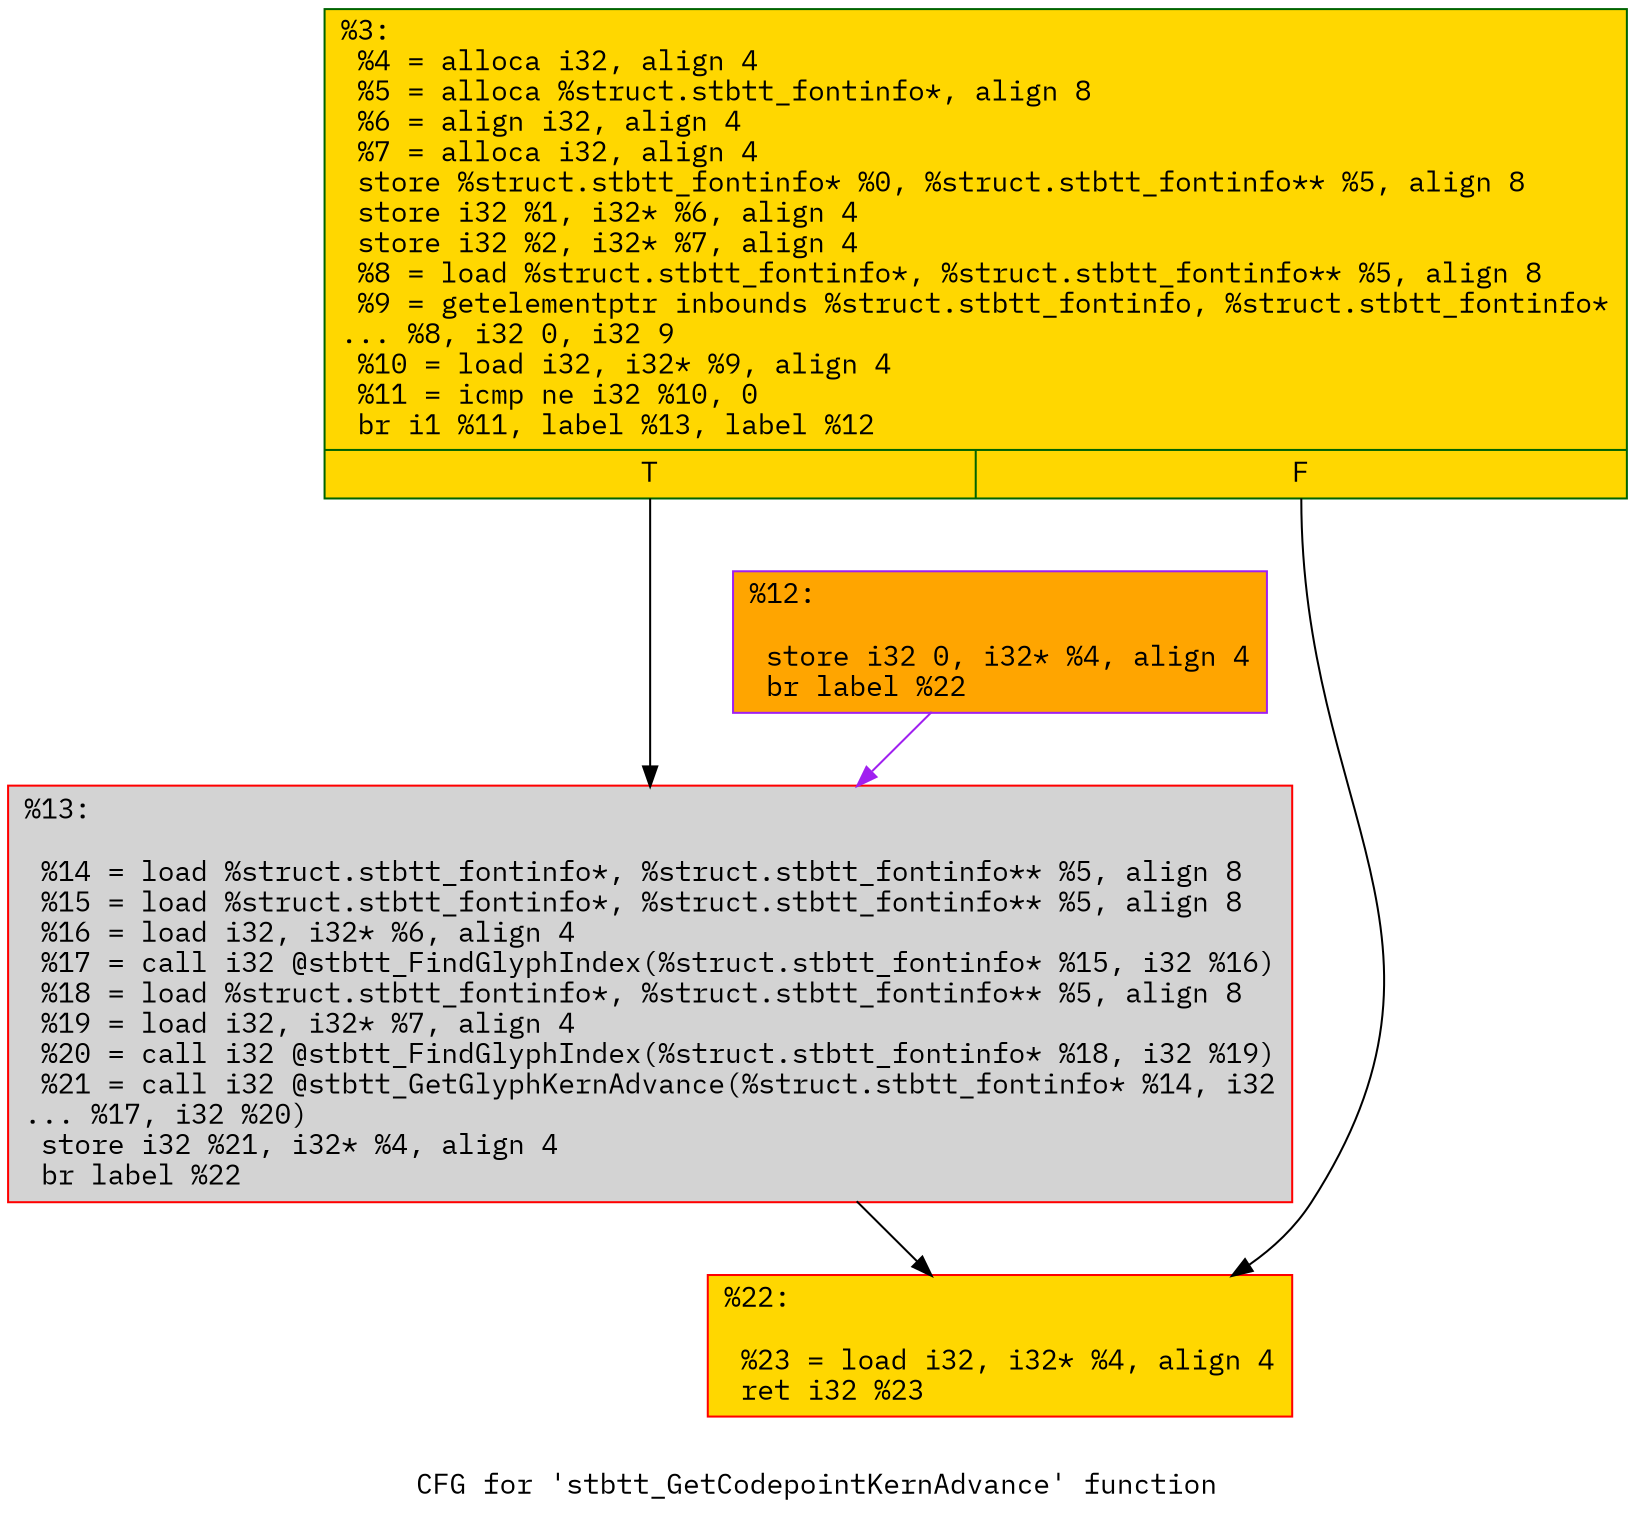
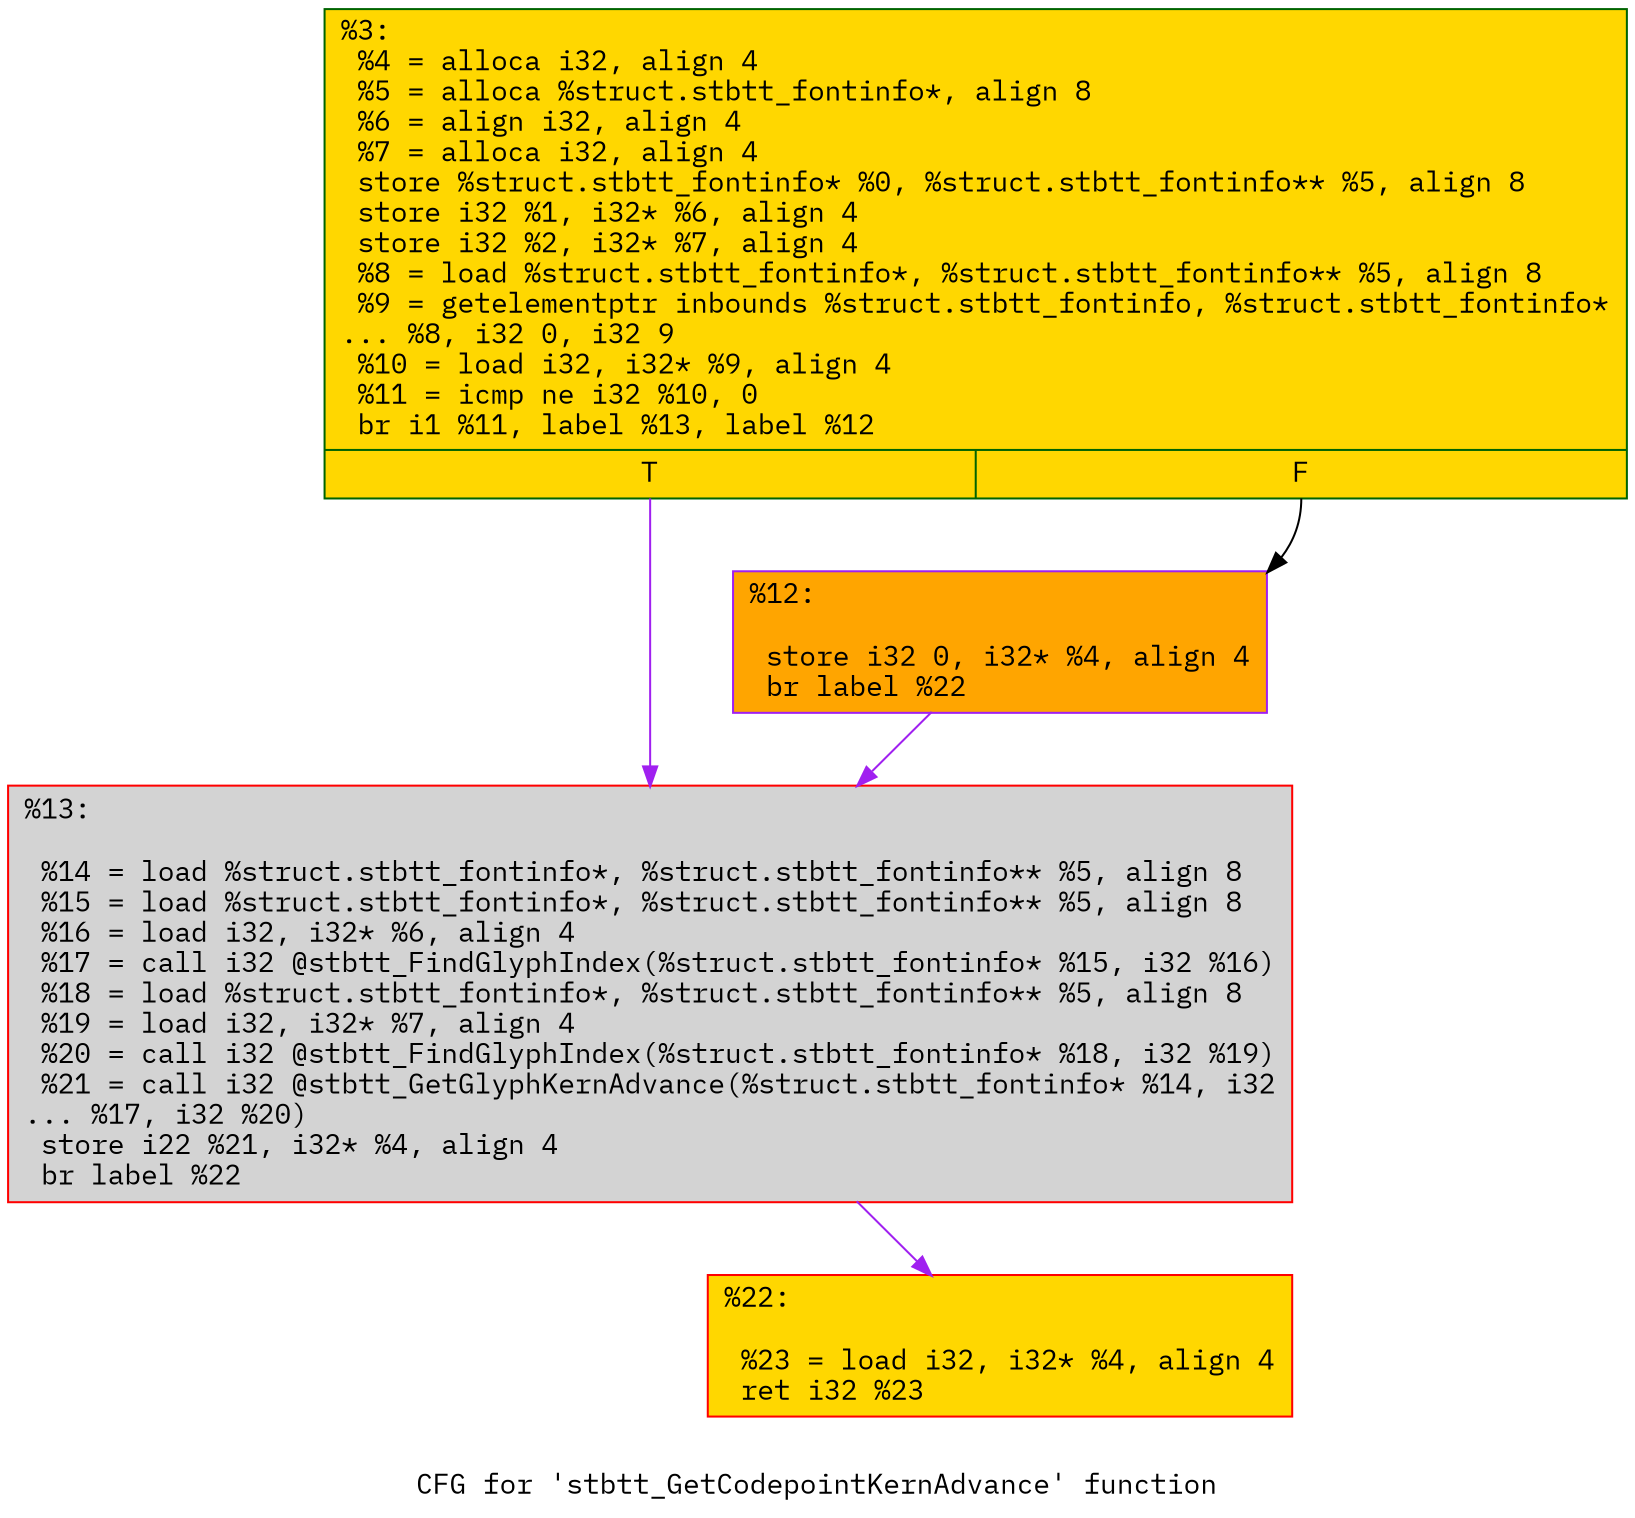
(650, 632) -> (650, 632)
(1375, 898) -> (1296, 530)
(292, 1146) -> (292, 1146)
(887, 1231) -> (887, 1231)
